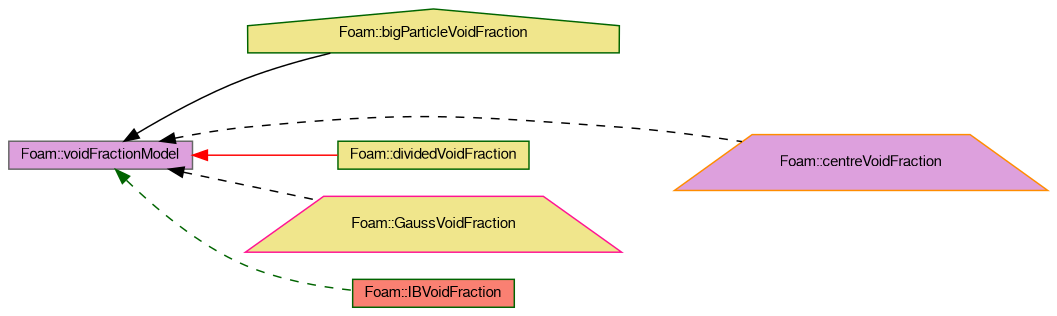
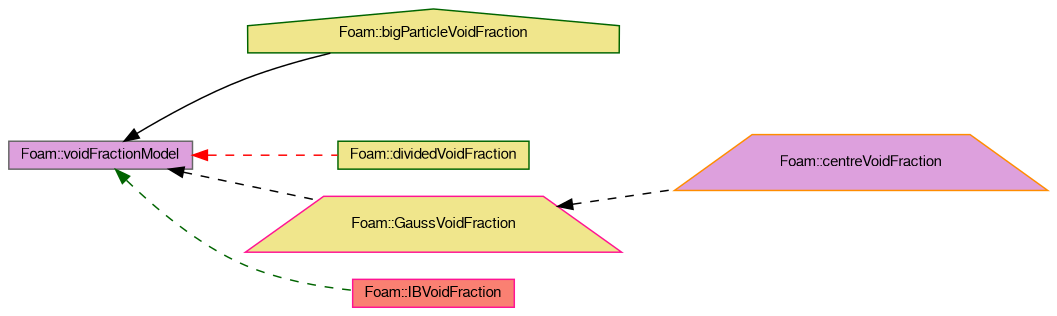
(458, 117) -> (624, 197)
(273, 155) -> (273, 155)
(433, 293) -> (433, 293)
